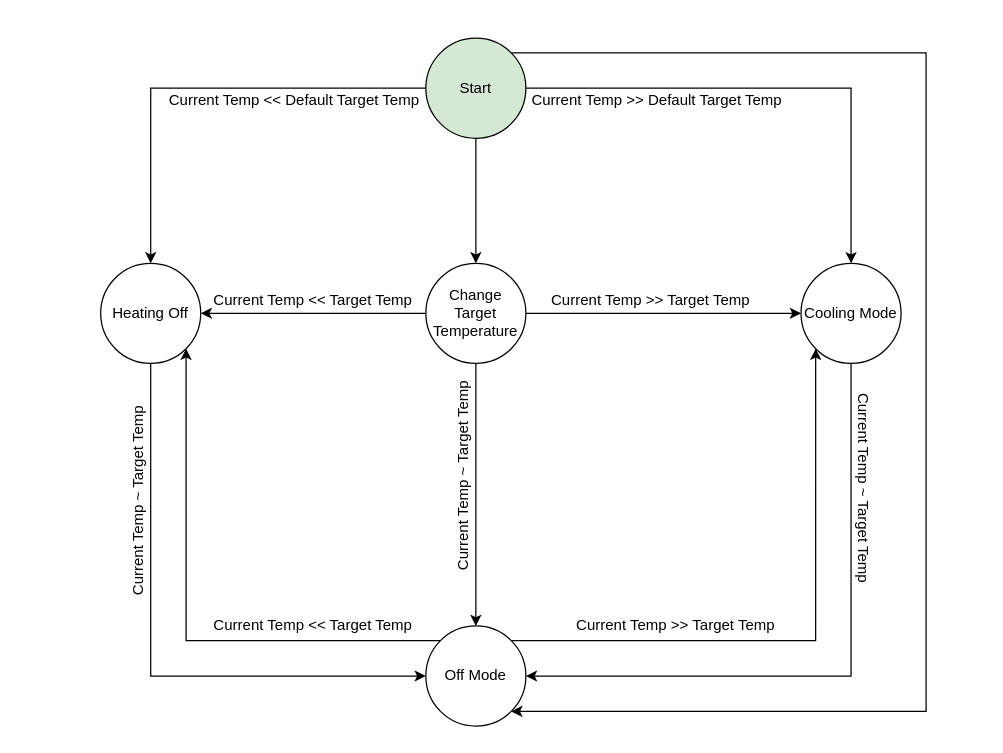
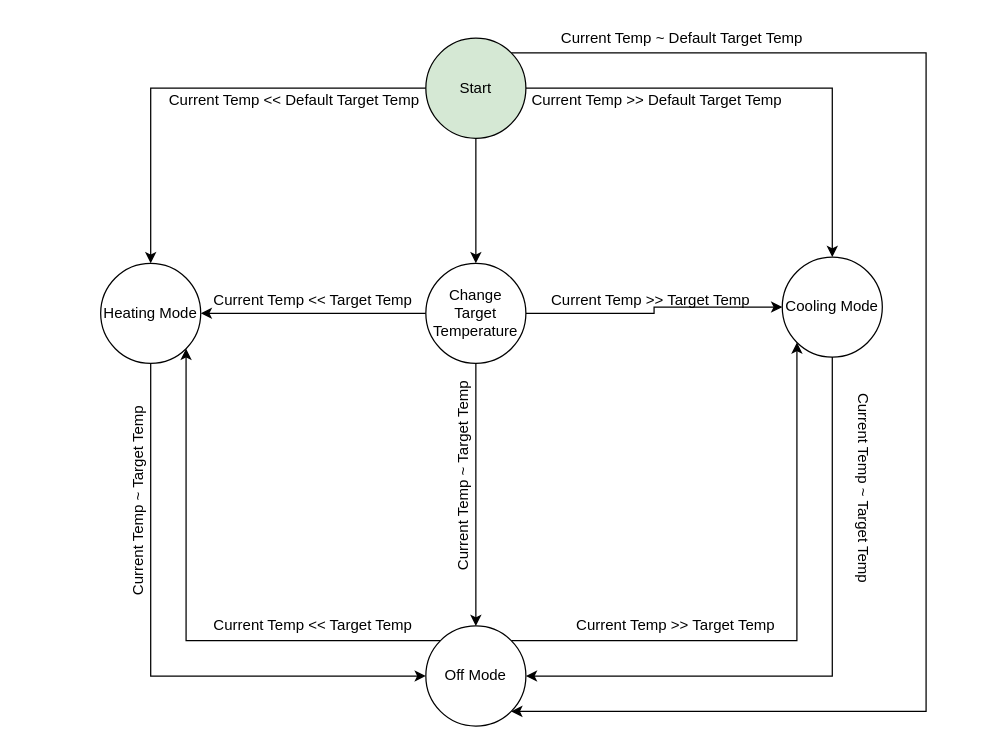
none -> (682, 38)
(151, 313) -> (151, 313)
(851, 313) -> (832, 307)
